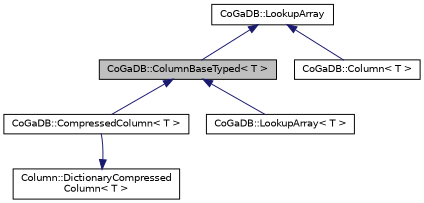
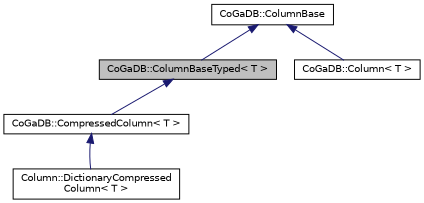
(273, 15) -> (273, 15)
(280, 124) -> none
(103, 146) -> (90, 156)
